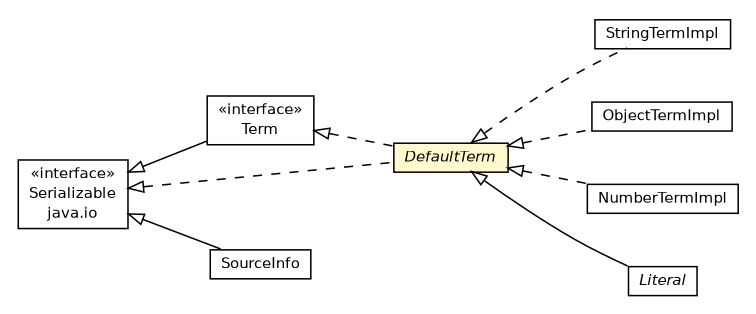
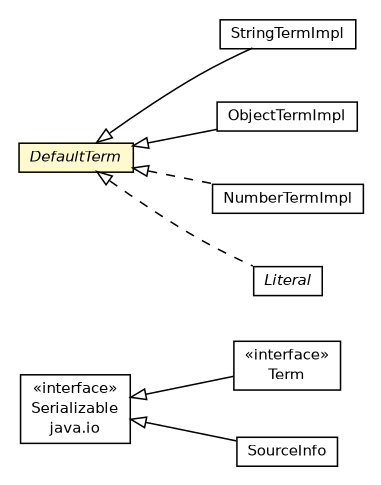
(554, 87) -> (179, 87)
(557, 136) -> (182, 136)
(361, 140) -> none
(268, 175) -> none
(554, 227) -> (179, 227)
